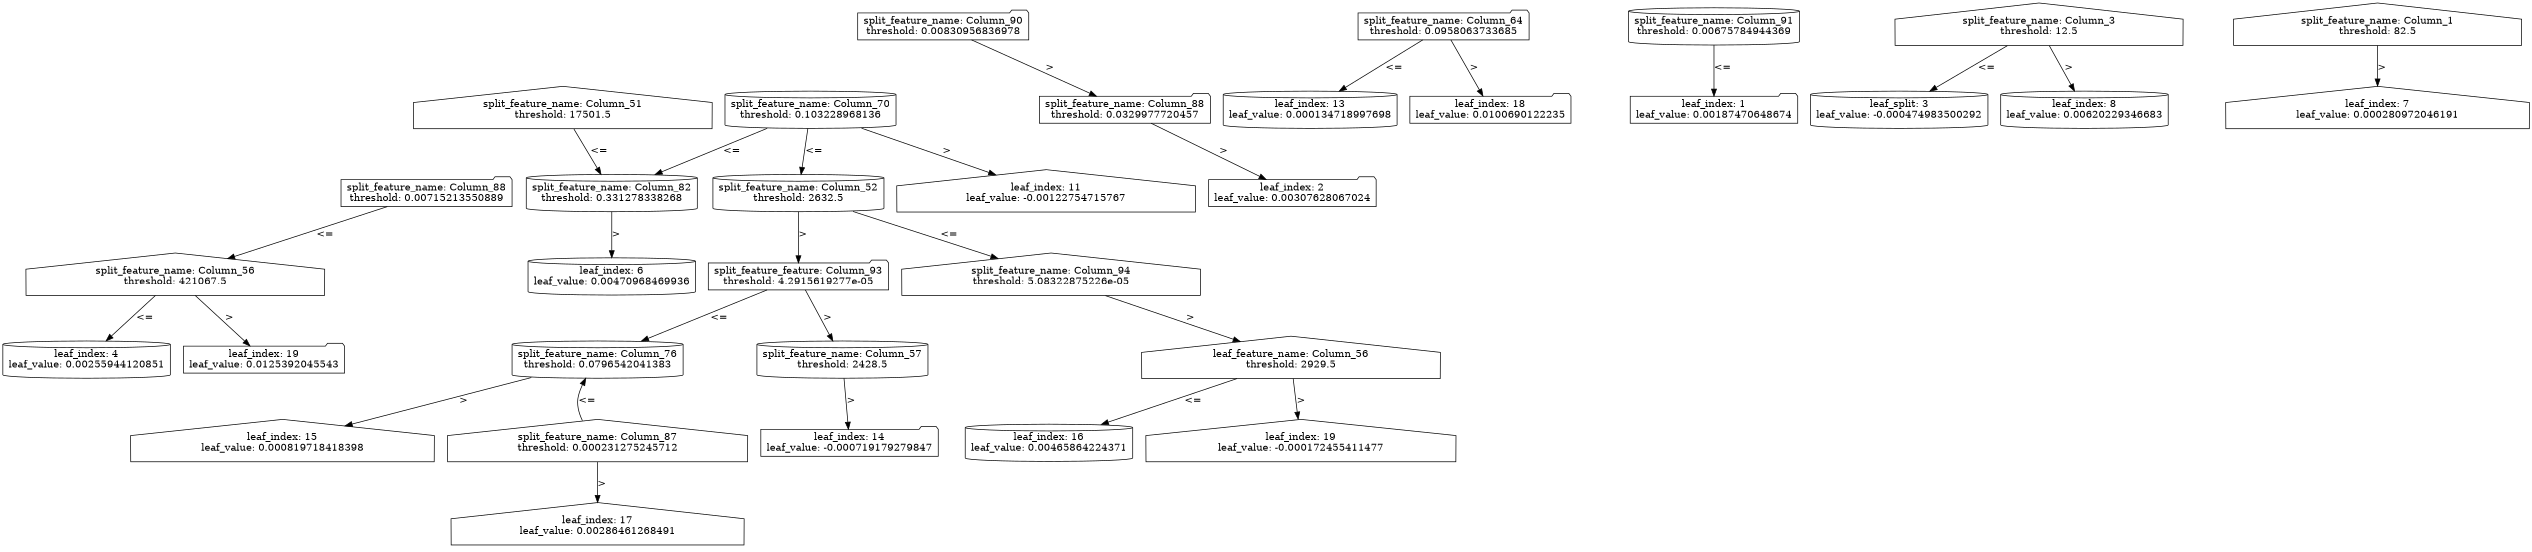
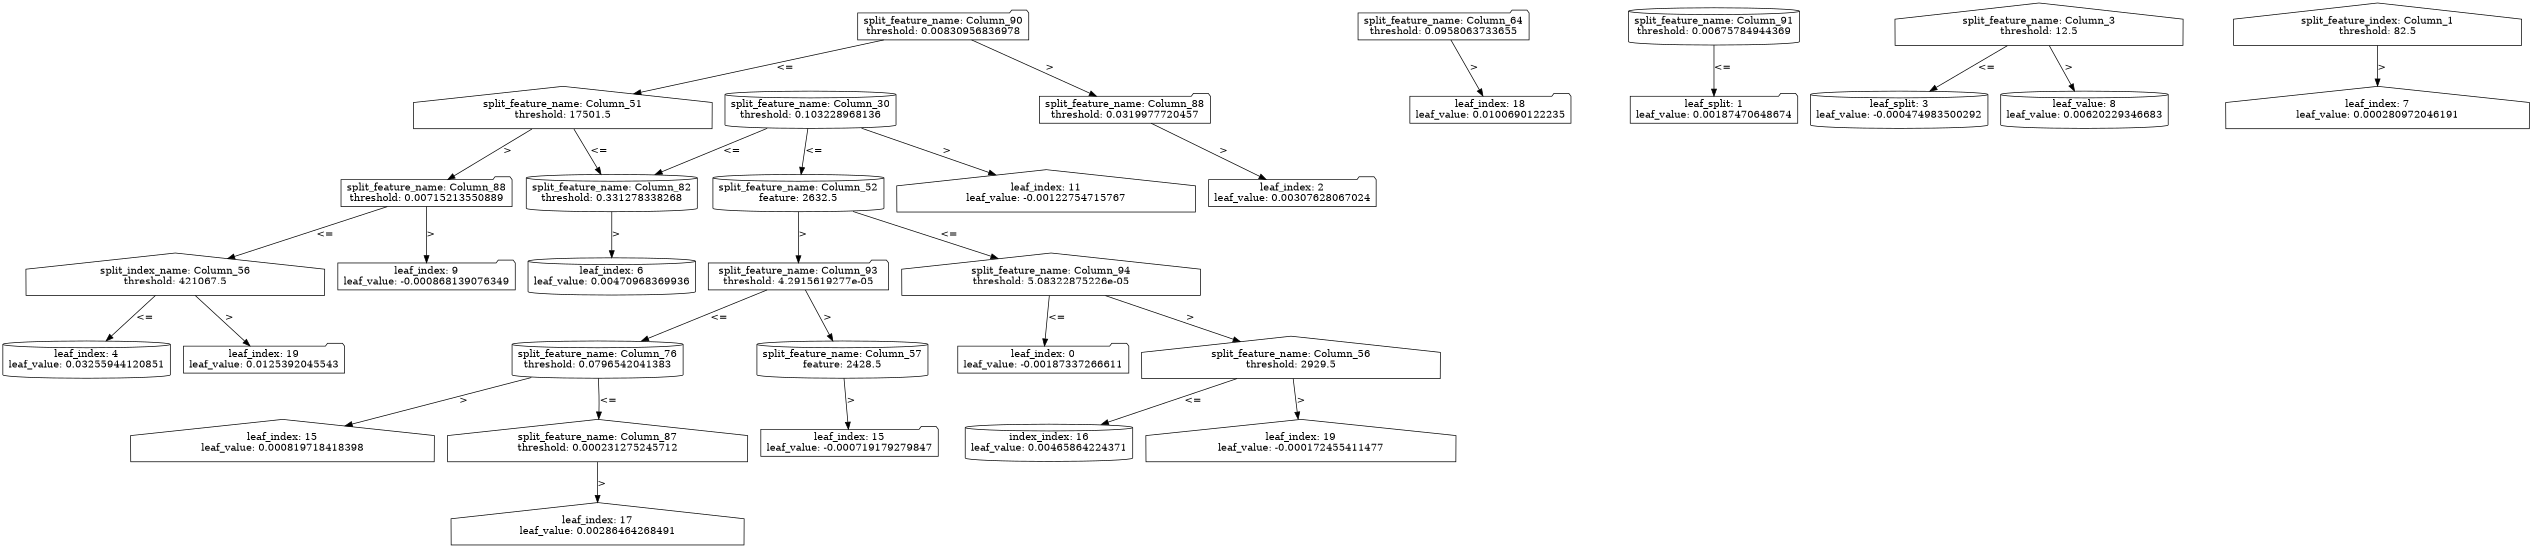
(1444, 26) -> (1444, 26)
(2378, 26) -> (2378, 26)
none -> (762, 66)
(811, 110) -> (811, 110)
(1125, 110) -> (1125, 110)
(1310, 110) -> none
(1714, 110) -> (1714, 110)
(2084, 110) -> (2084, 110)
none -> (493, 152)
(798, 193) -> (798, 193)
(175, 276) -> (175, 276)
none -> (427, 276)
(612, 276) -> (612, 276)
(798, 276) -> (798, 276)
(87, 360) -> (87, 360)
(842, 360) -> (842, 360)
none -> (1043, 360)
(1291, 360) -> (1291, 360)
(578, 403) -> (599, 395)
(850, 443) -> (850, 443)
(1049, 443) -> (1049, 443)
(598, 526) -> (598, 526)
